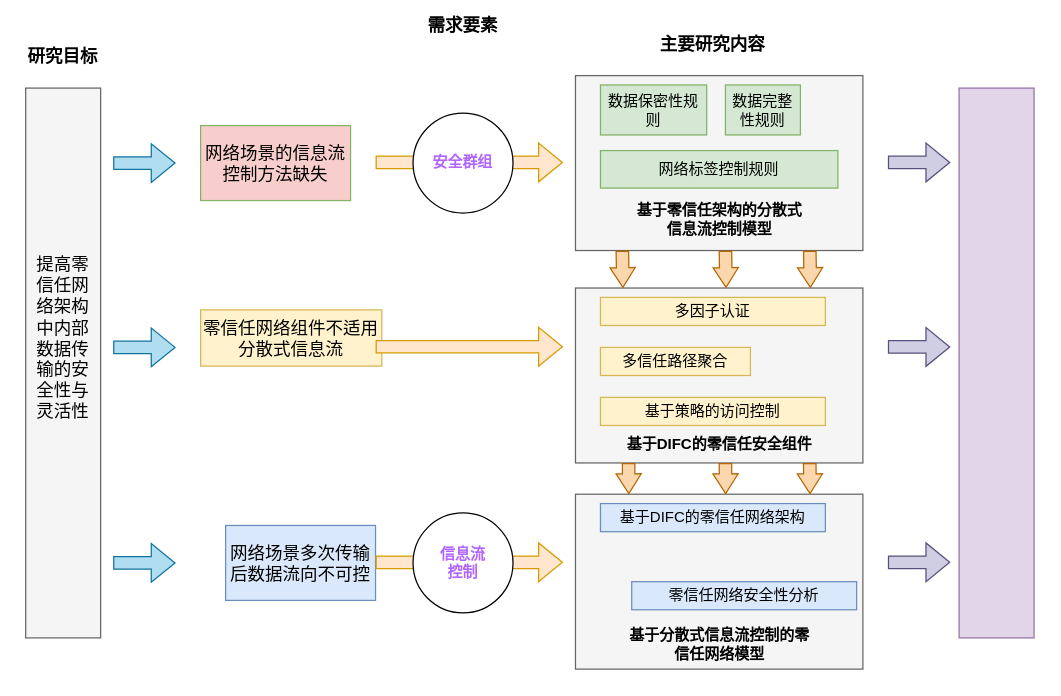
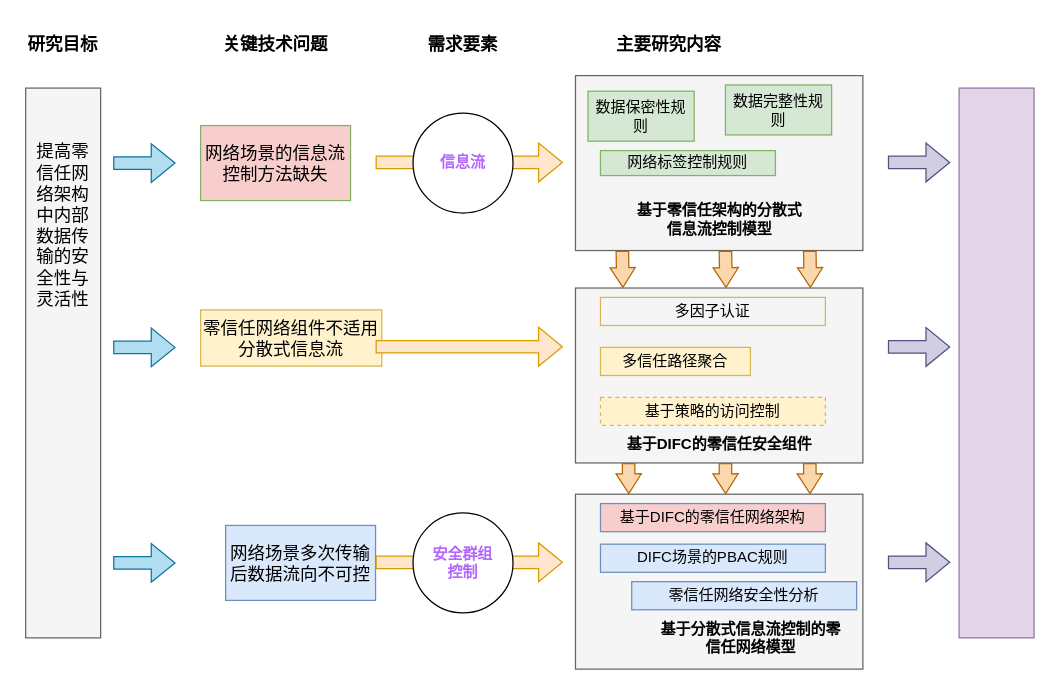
(463, 26) -> (463, 44)
none -> (276, 44)
(713, 44) -> (669, 44)
(63, 57) -> (63, 44)
(654, 110) -> (641, 116)
(763, 110) -> (779, 110)
(463, 163) -> (463, 163)
(719, 169) -> (688, 163)
(713, 312) -> (713, 312)
(63, 338) -> (63, 226)
(713, 412) -> (713, 412)
(713, 518) -> (713, 518)
none -> (713, 558)
(463, 563) -> (463, 563)
(719, 644) -> (751, 638)
